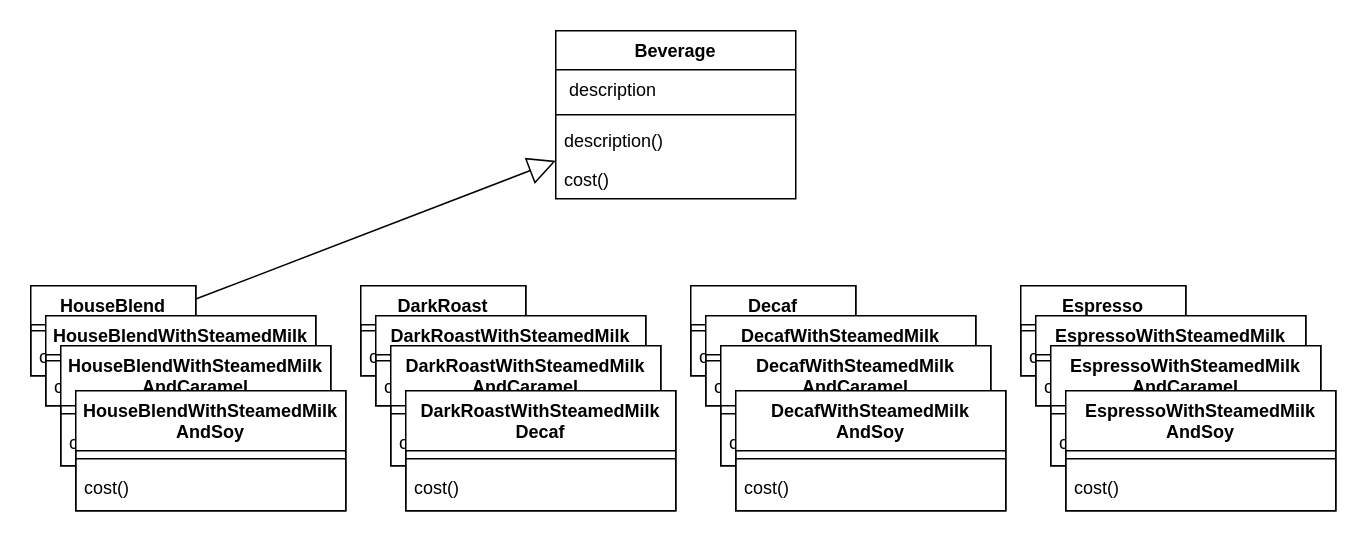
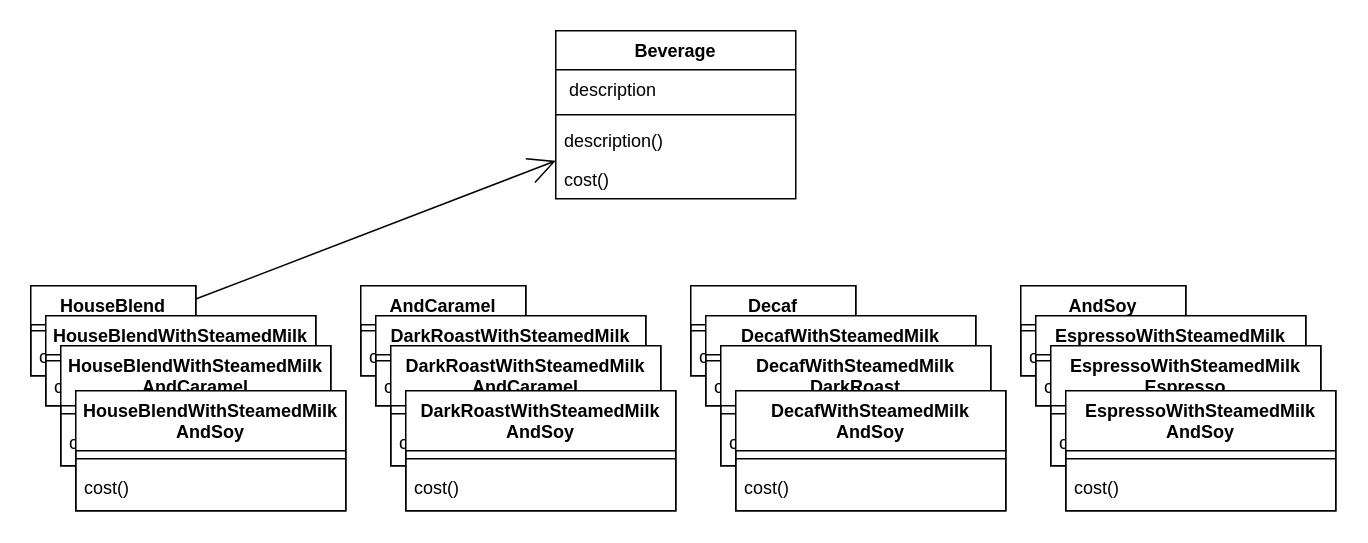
(529, 171) -> (540, 167)
(443, 307) -> (443, 307)
(1103, 307) -> (1103, 307)
(856, 378) -> (856, 378)
(1186, 378) -> (1186, 378)
(541, 423) -> (541, 423)
